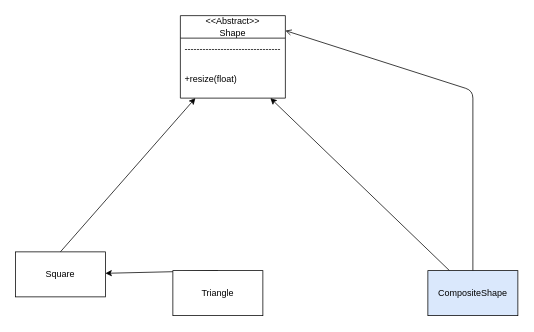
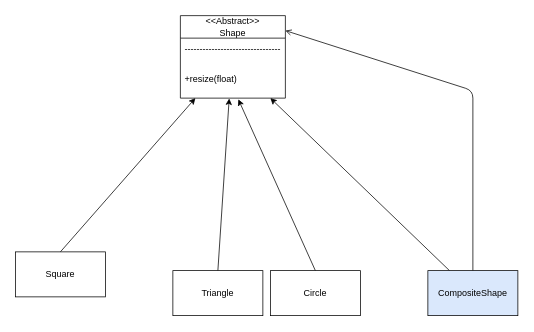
none -> (278, 187)
(139, 272) -> (223, 185)
none -> (315, 293)
